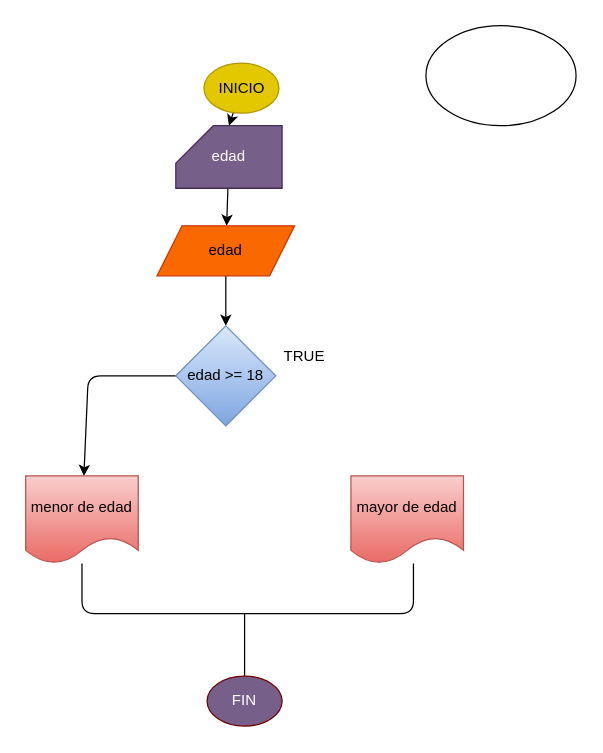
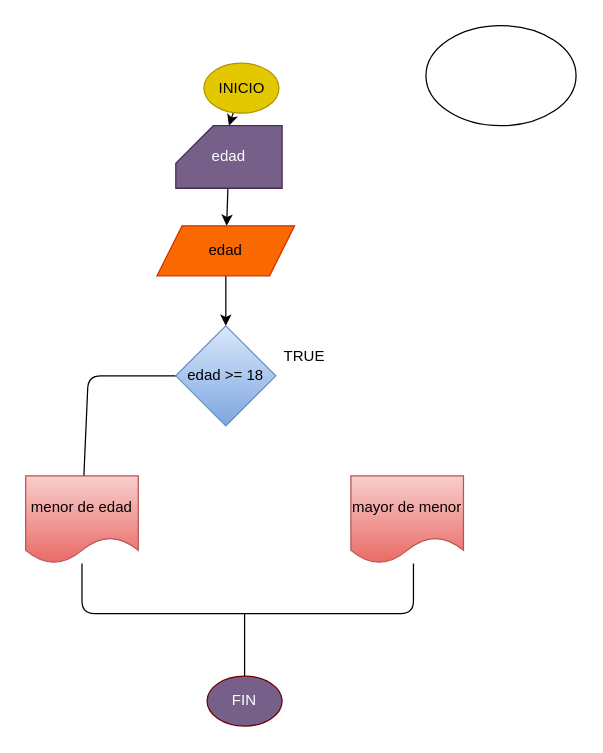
(84, 466) -> (84, 469)
(407, 507) -> (407, 507)
